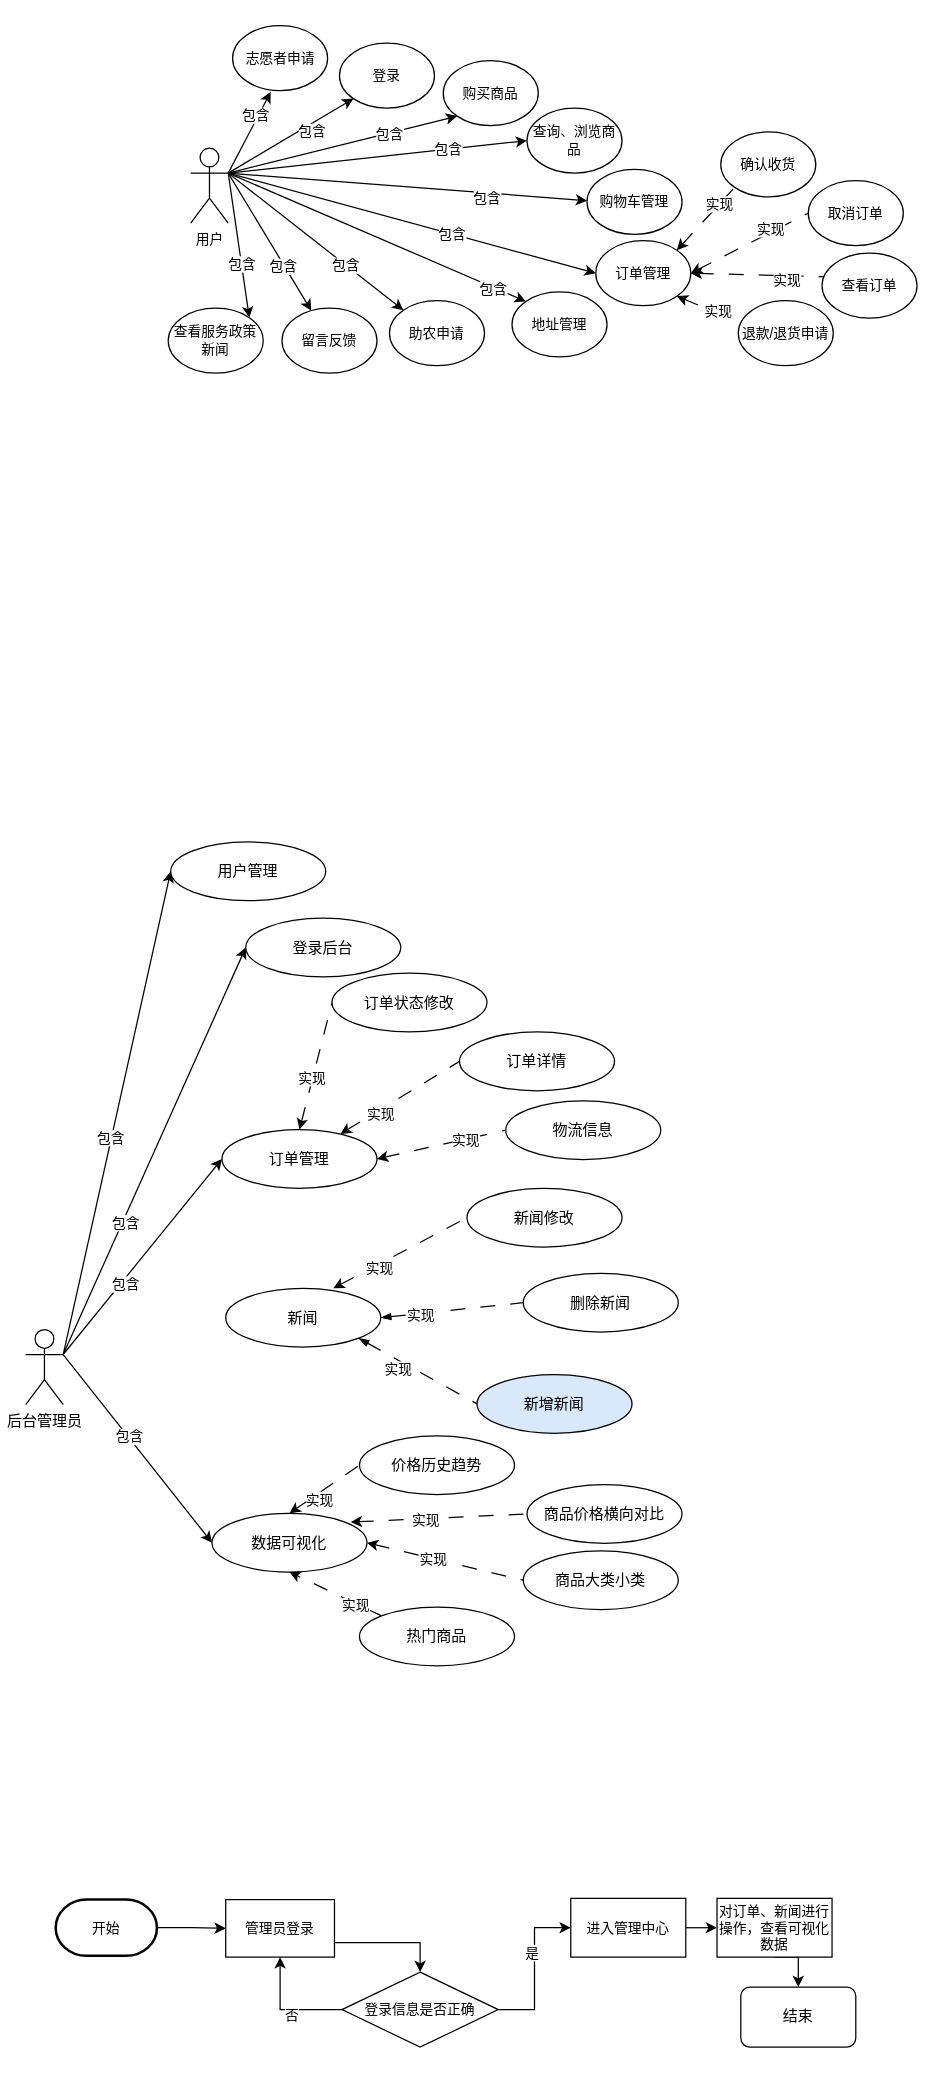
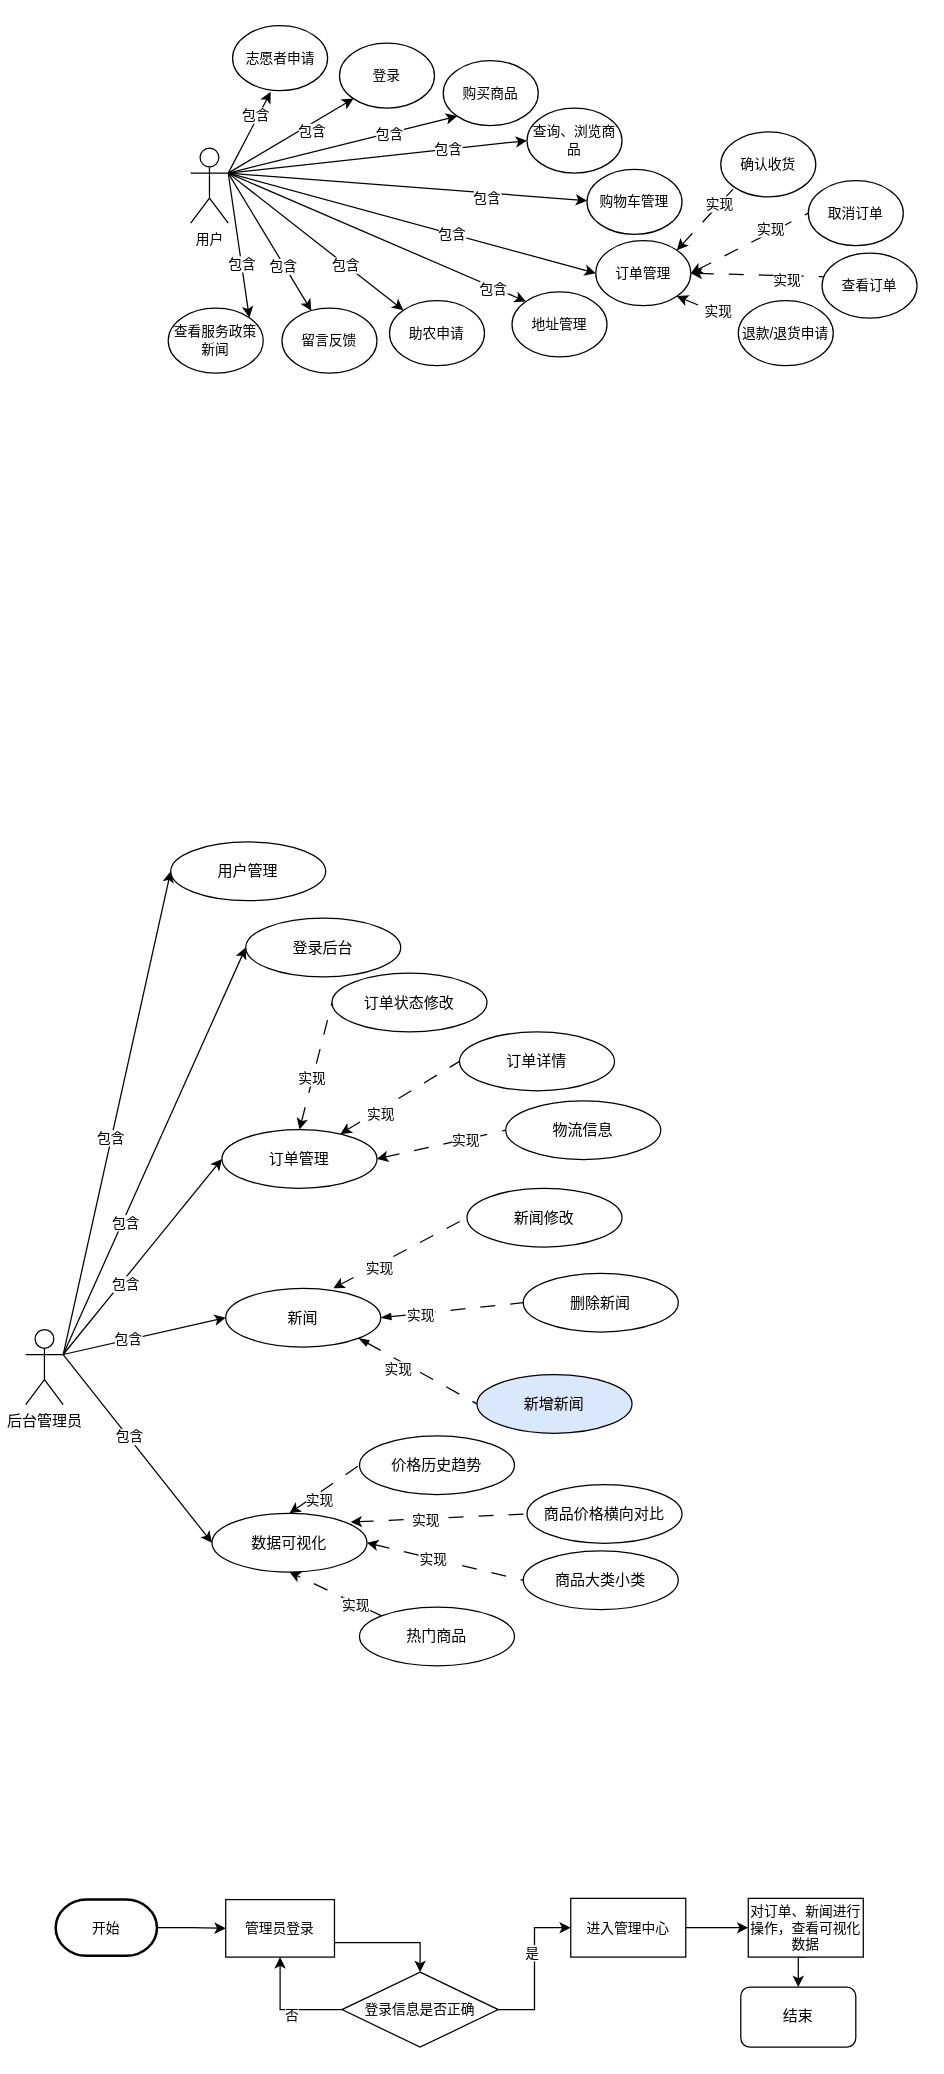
none -> (142, 1336)
(774, 1928) -> (806, 1928)
